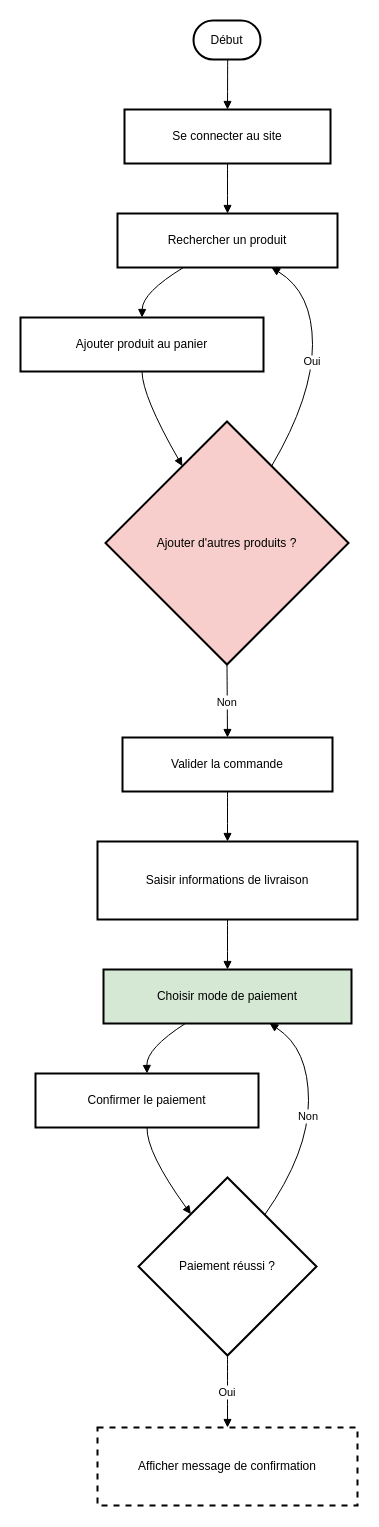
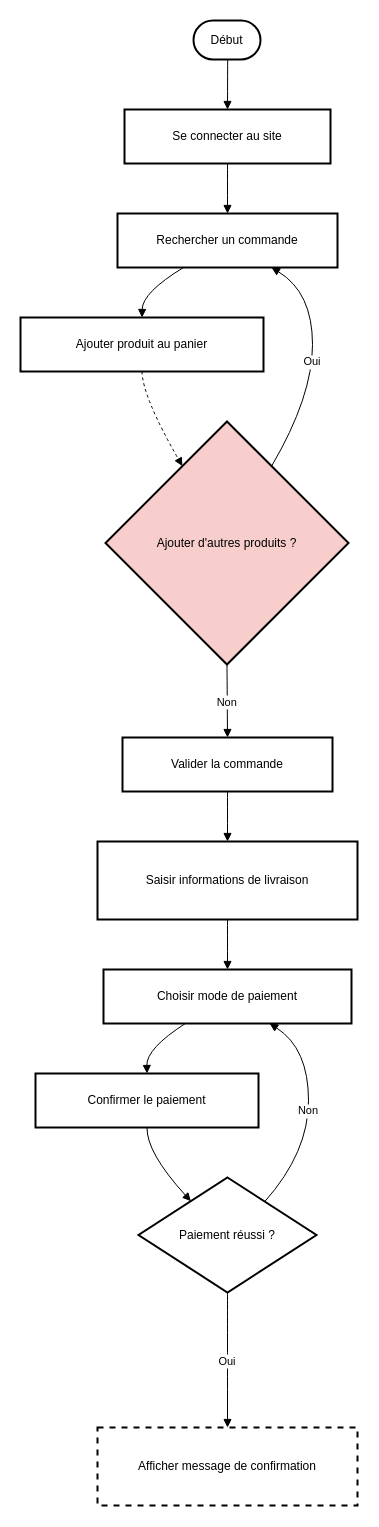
(228, 241) -> (228, 241)
(156, 416) -> (156, 416)
(228, 997) -> (228, 997)
(228, 1267) -> (228, 1235)
